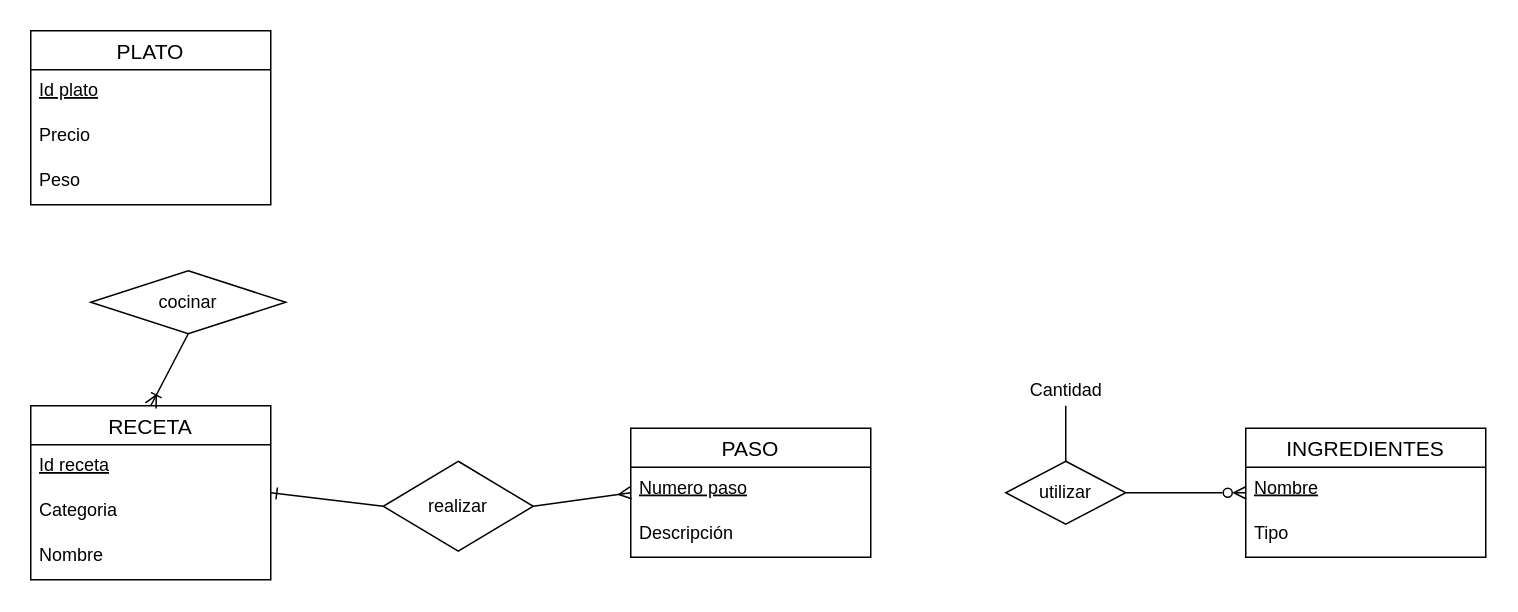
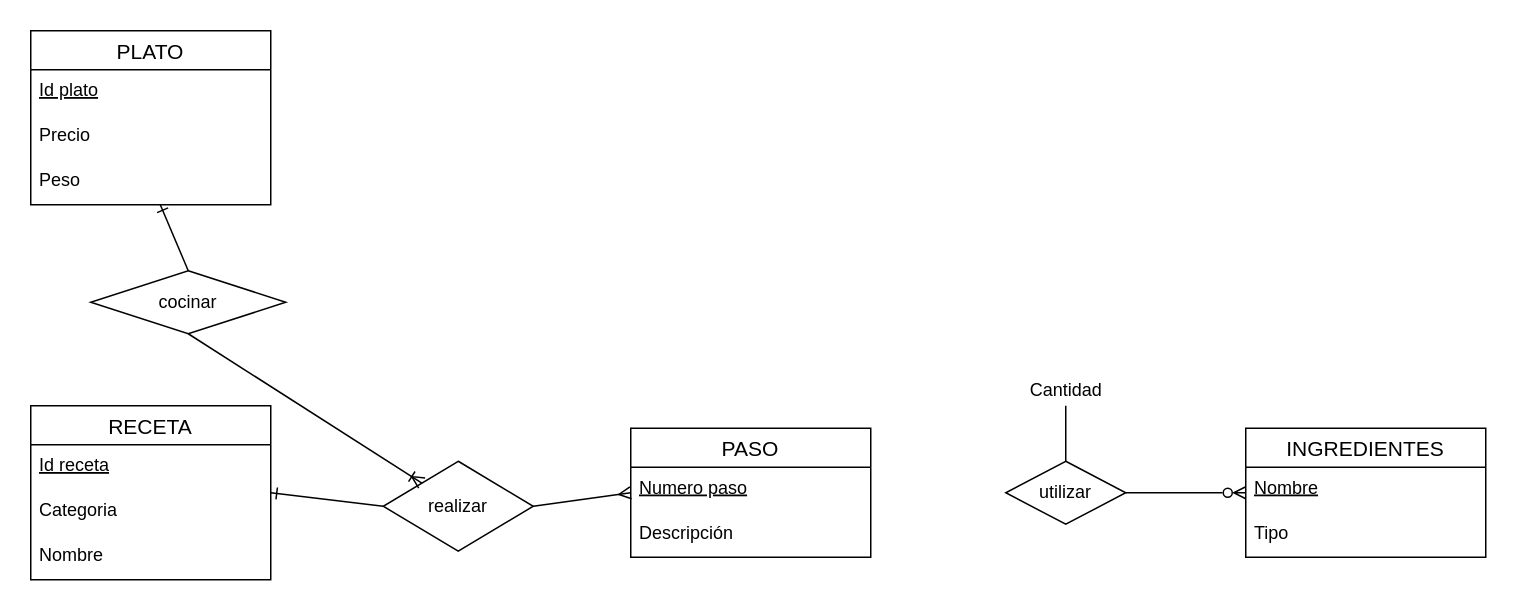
none -> (175, 239)
(170, 369) -> (305, 408)
